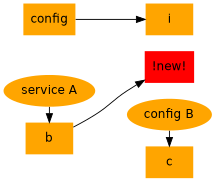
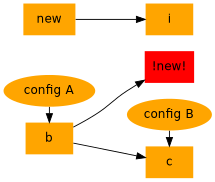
(49, 19) -> (49, 19)
(49, 91) -> (49, 91)
none -> (105, 149)
